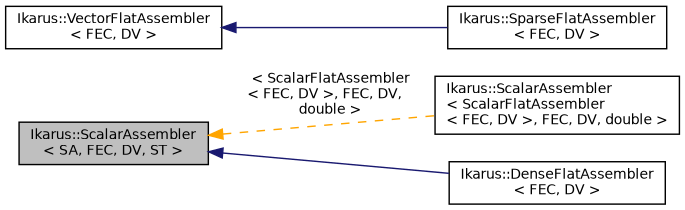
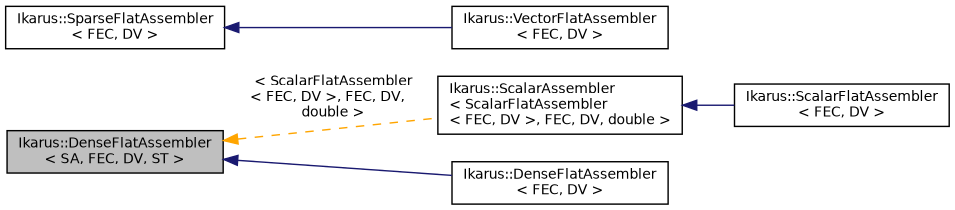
(342, 28) -> (346, 28)
none -> (842, 105)
(114, 143) -> (115, 152)
